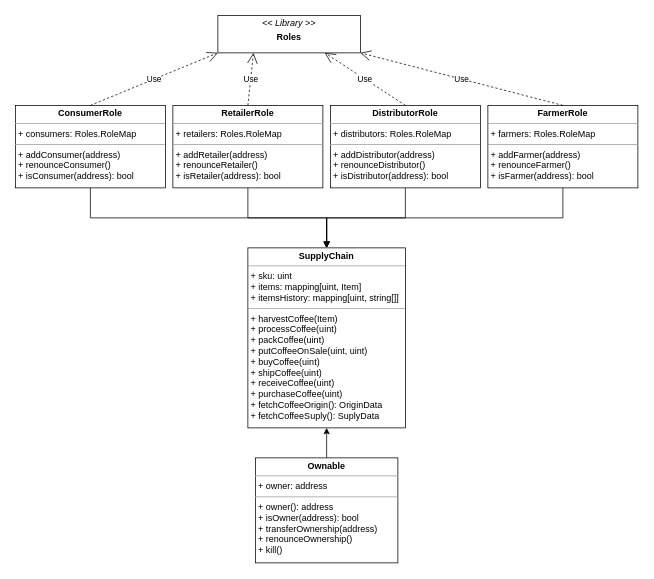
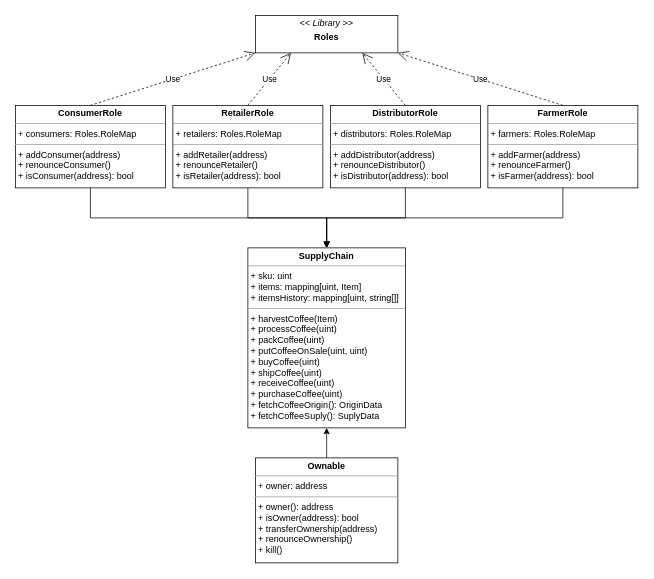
(289, 34) -> (327, 34)
